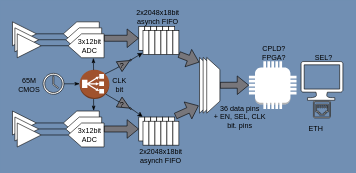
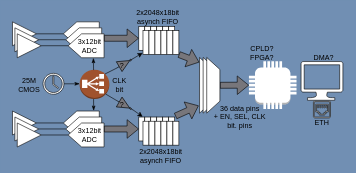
(275, 53) -> (263, 53)
(324, 58) -> (324, 58)
(29, 81) -> (29, 81)
(317, 129) -> (323, 123)
